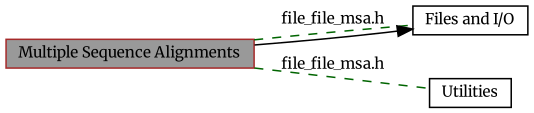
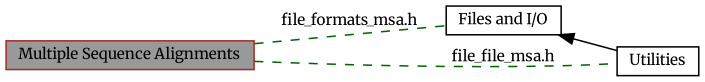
(334, 20) -> (350, 21)
(326, 39) -> (595, 45)
